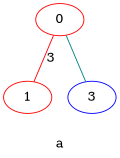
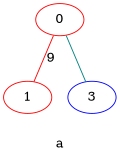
(51, 58) -> (51, 58)
